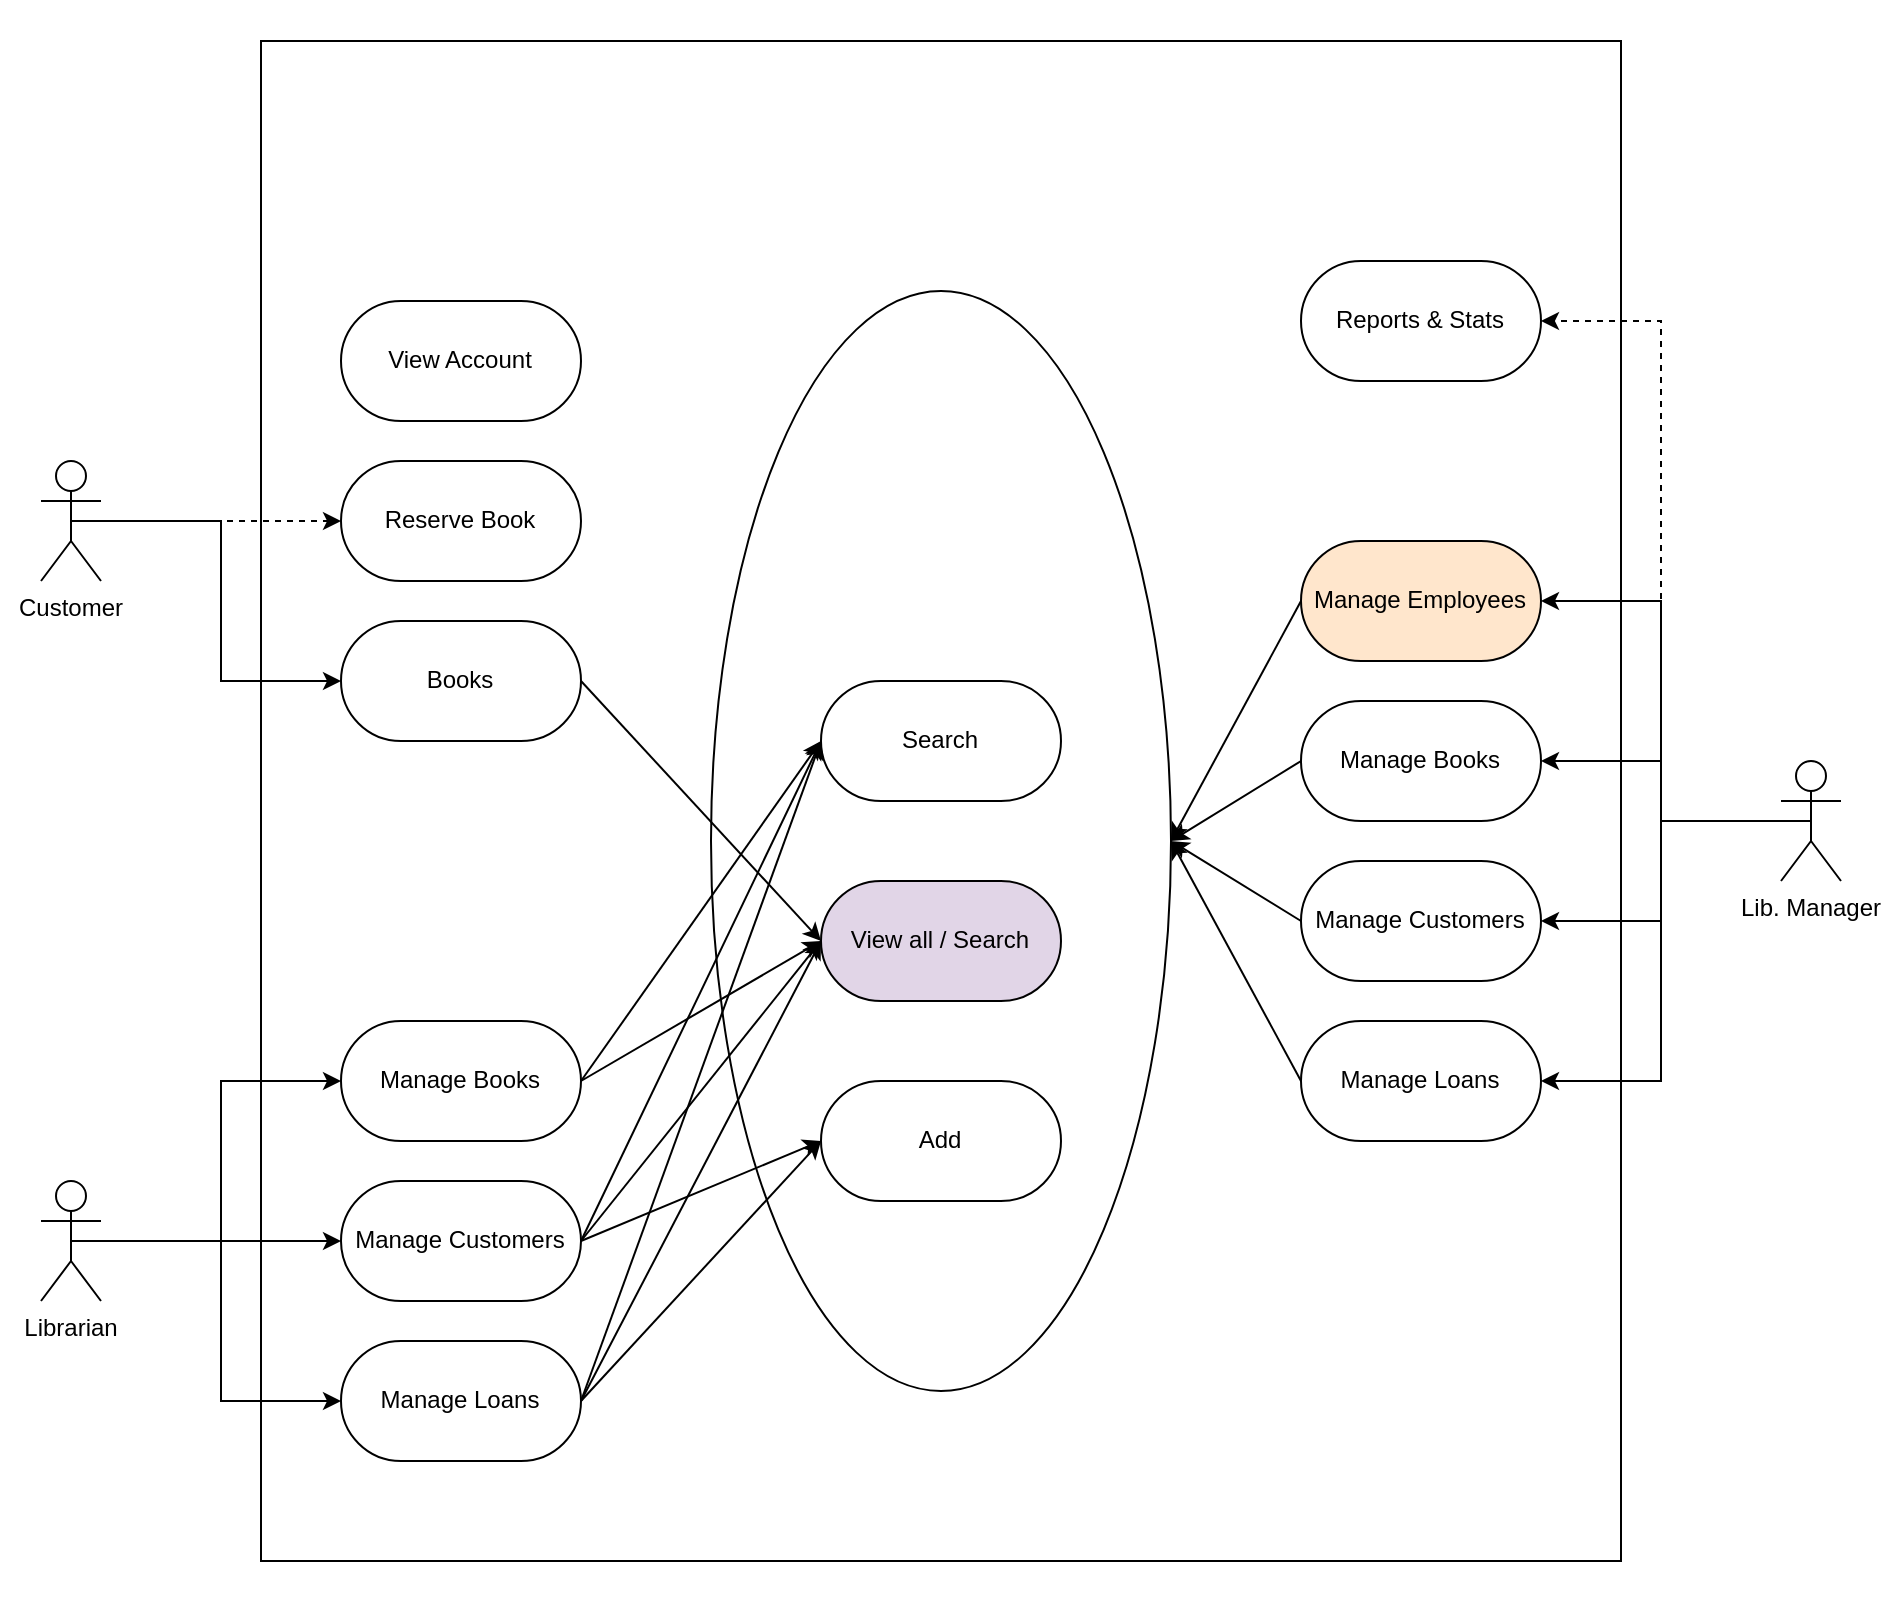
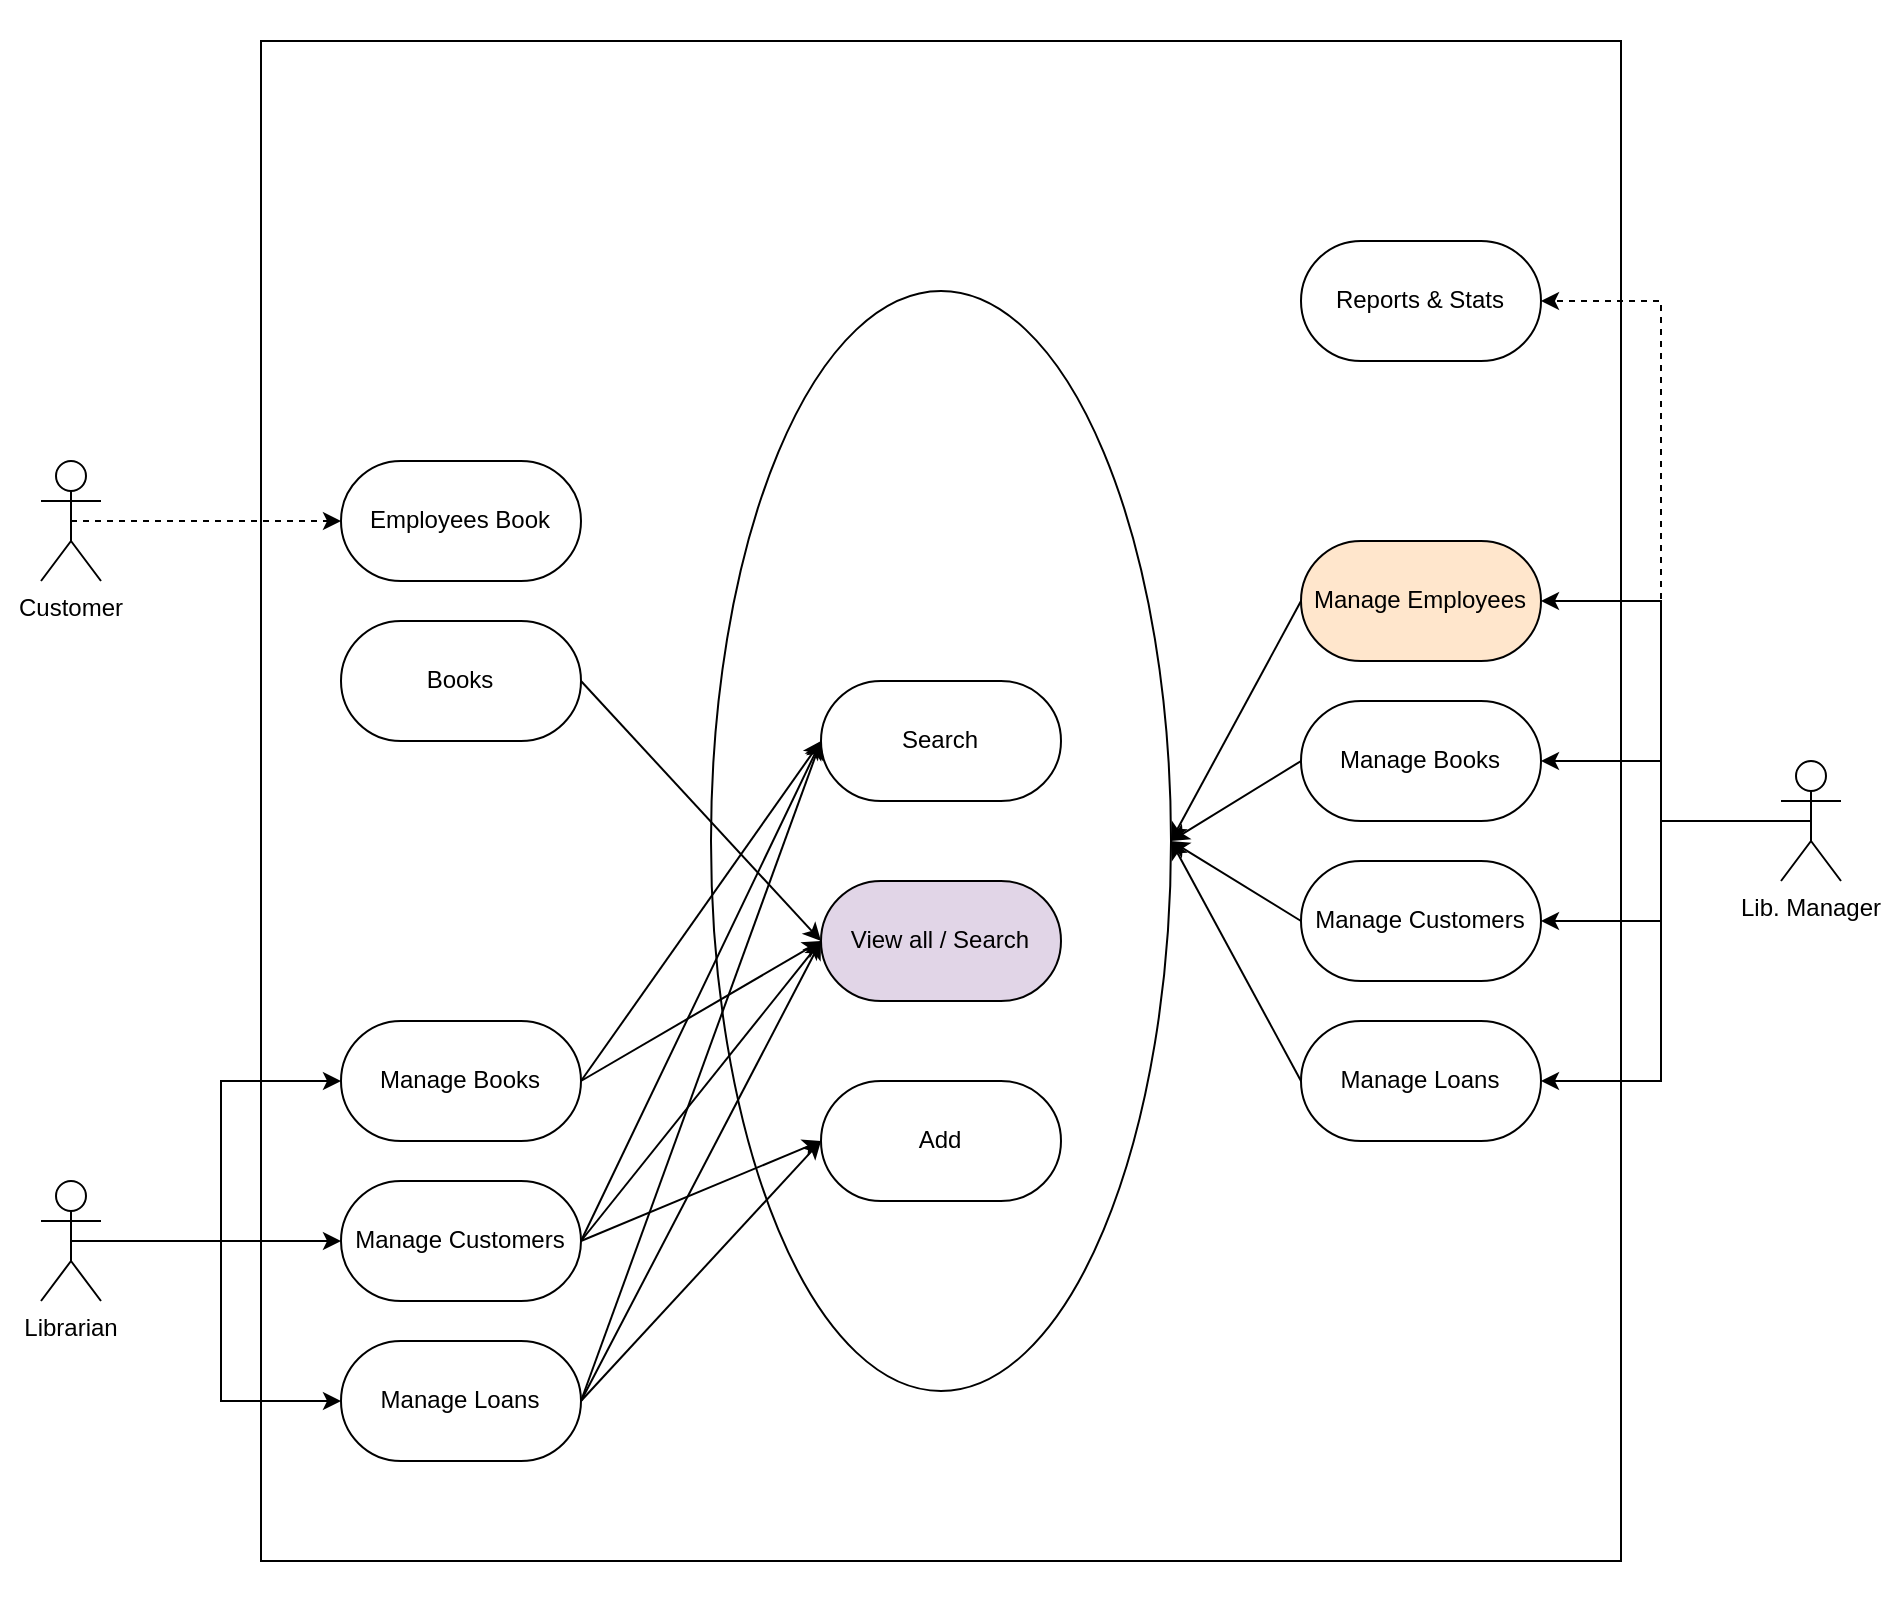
(1421, 321) -> (1421, 301)
(461, 361) -> none
(461, 521) -> (461, 521)
(221, 656) -> none
